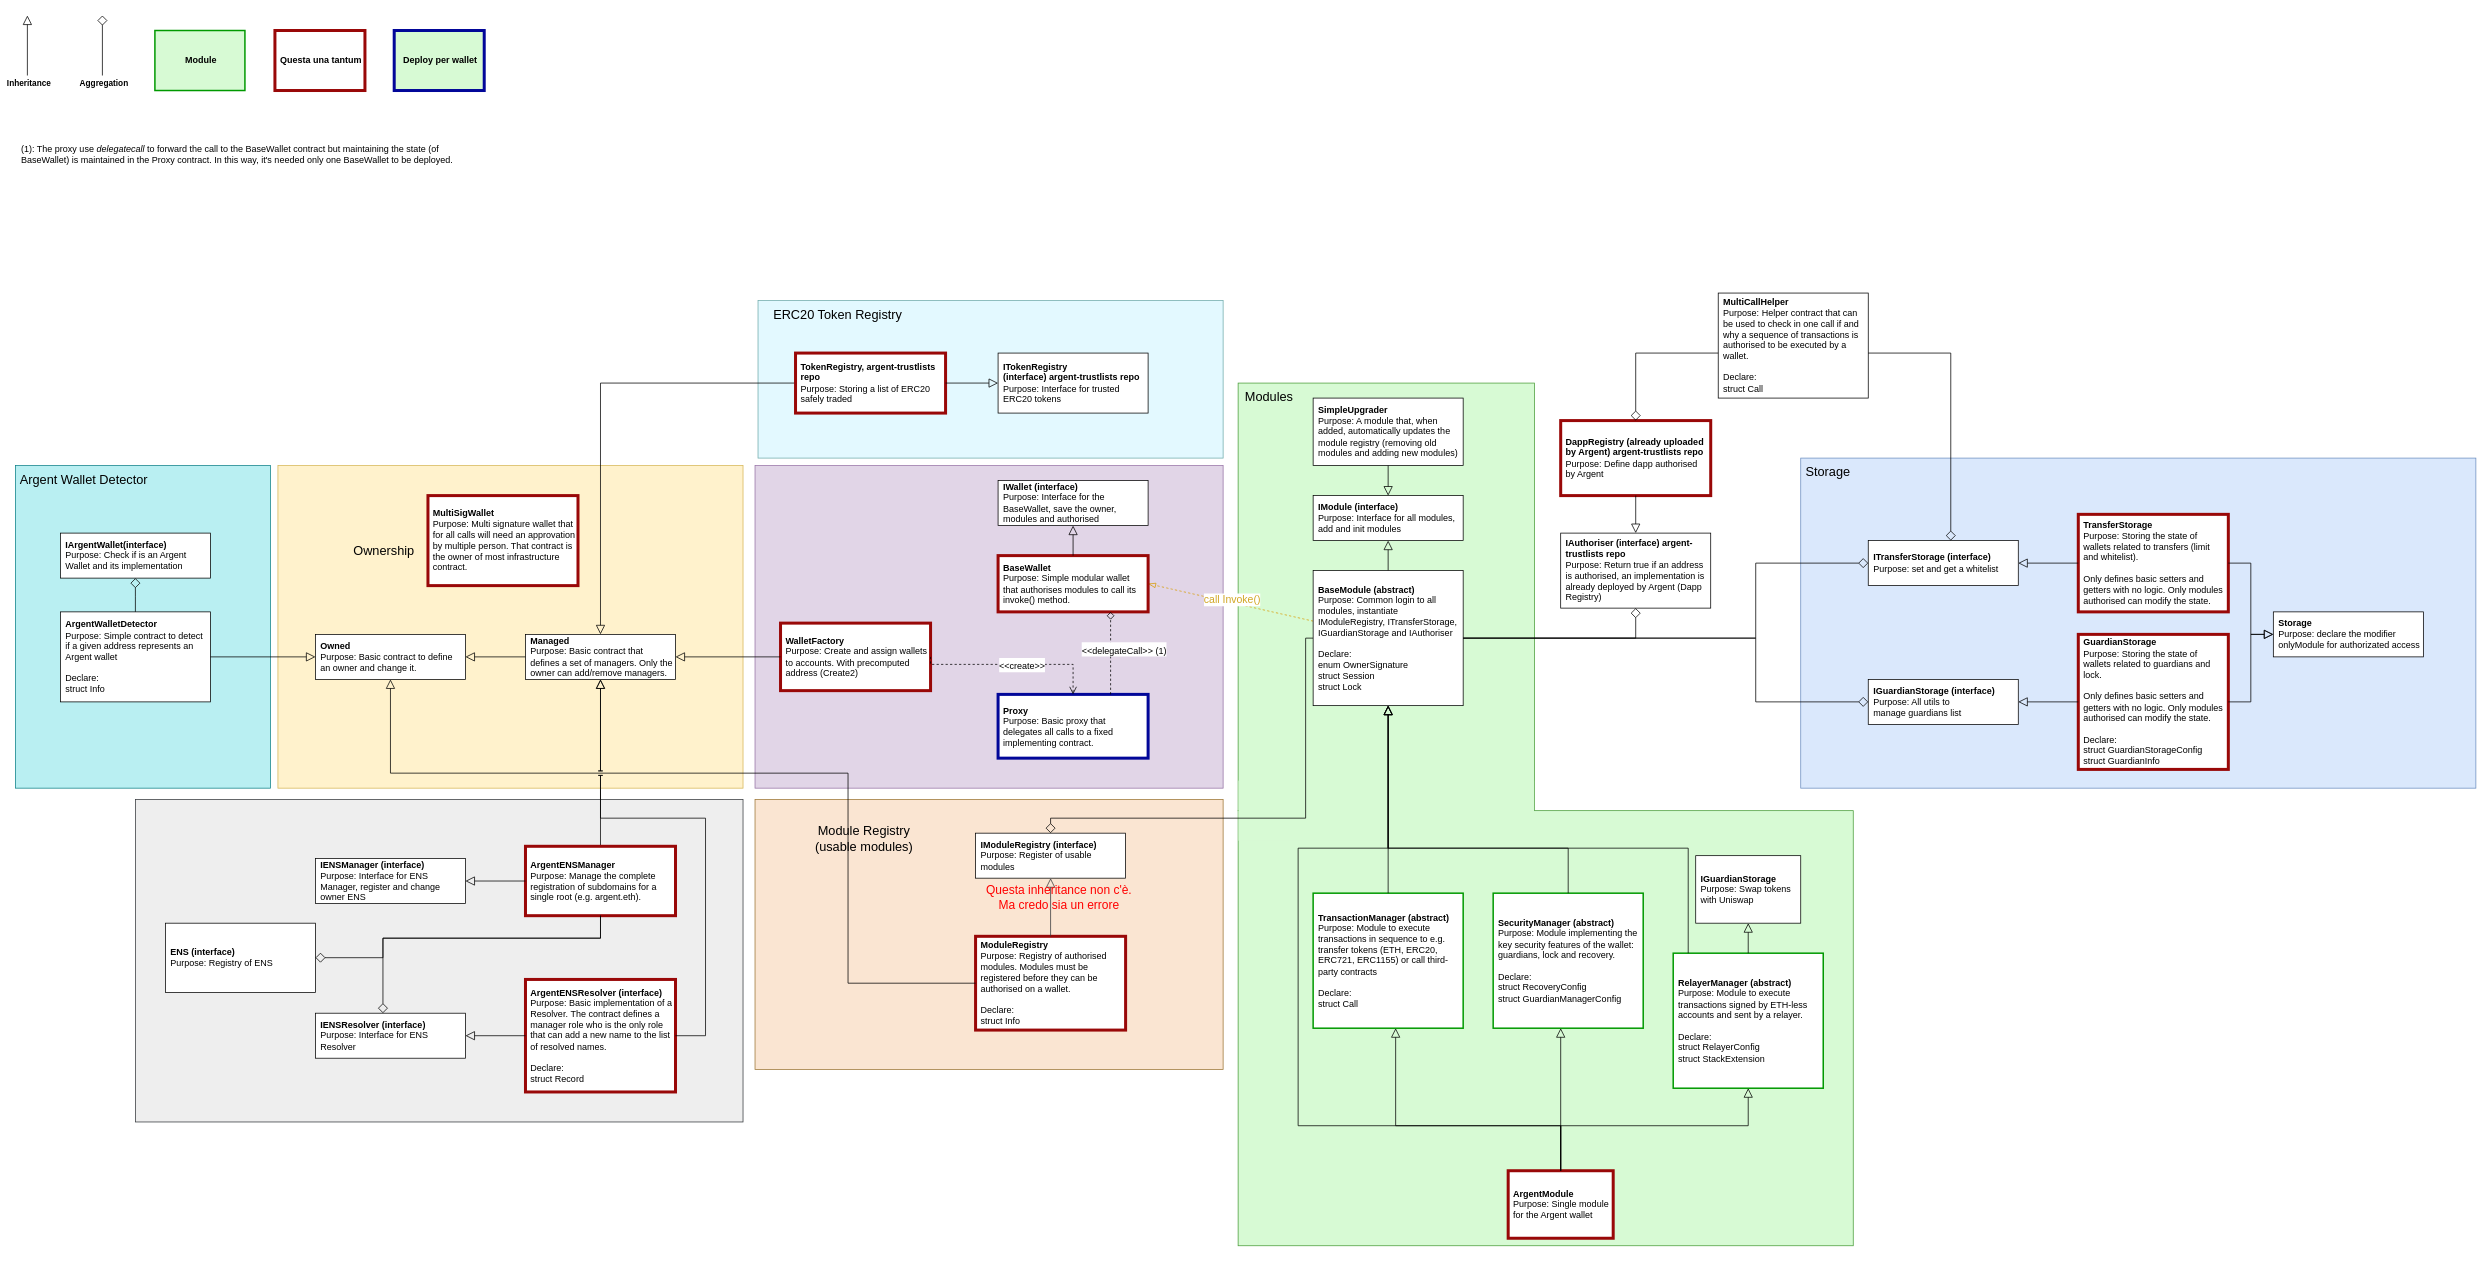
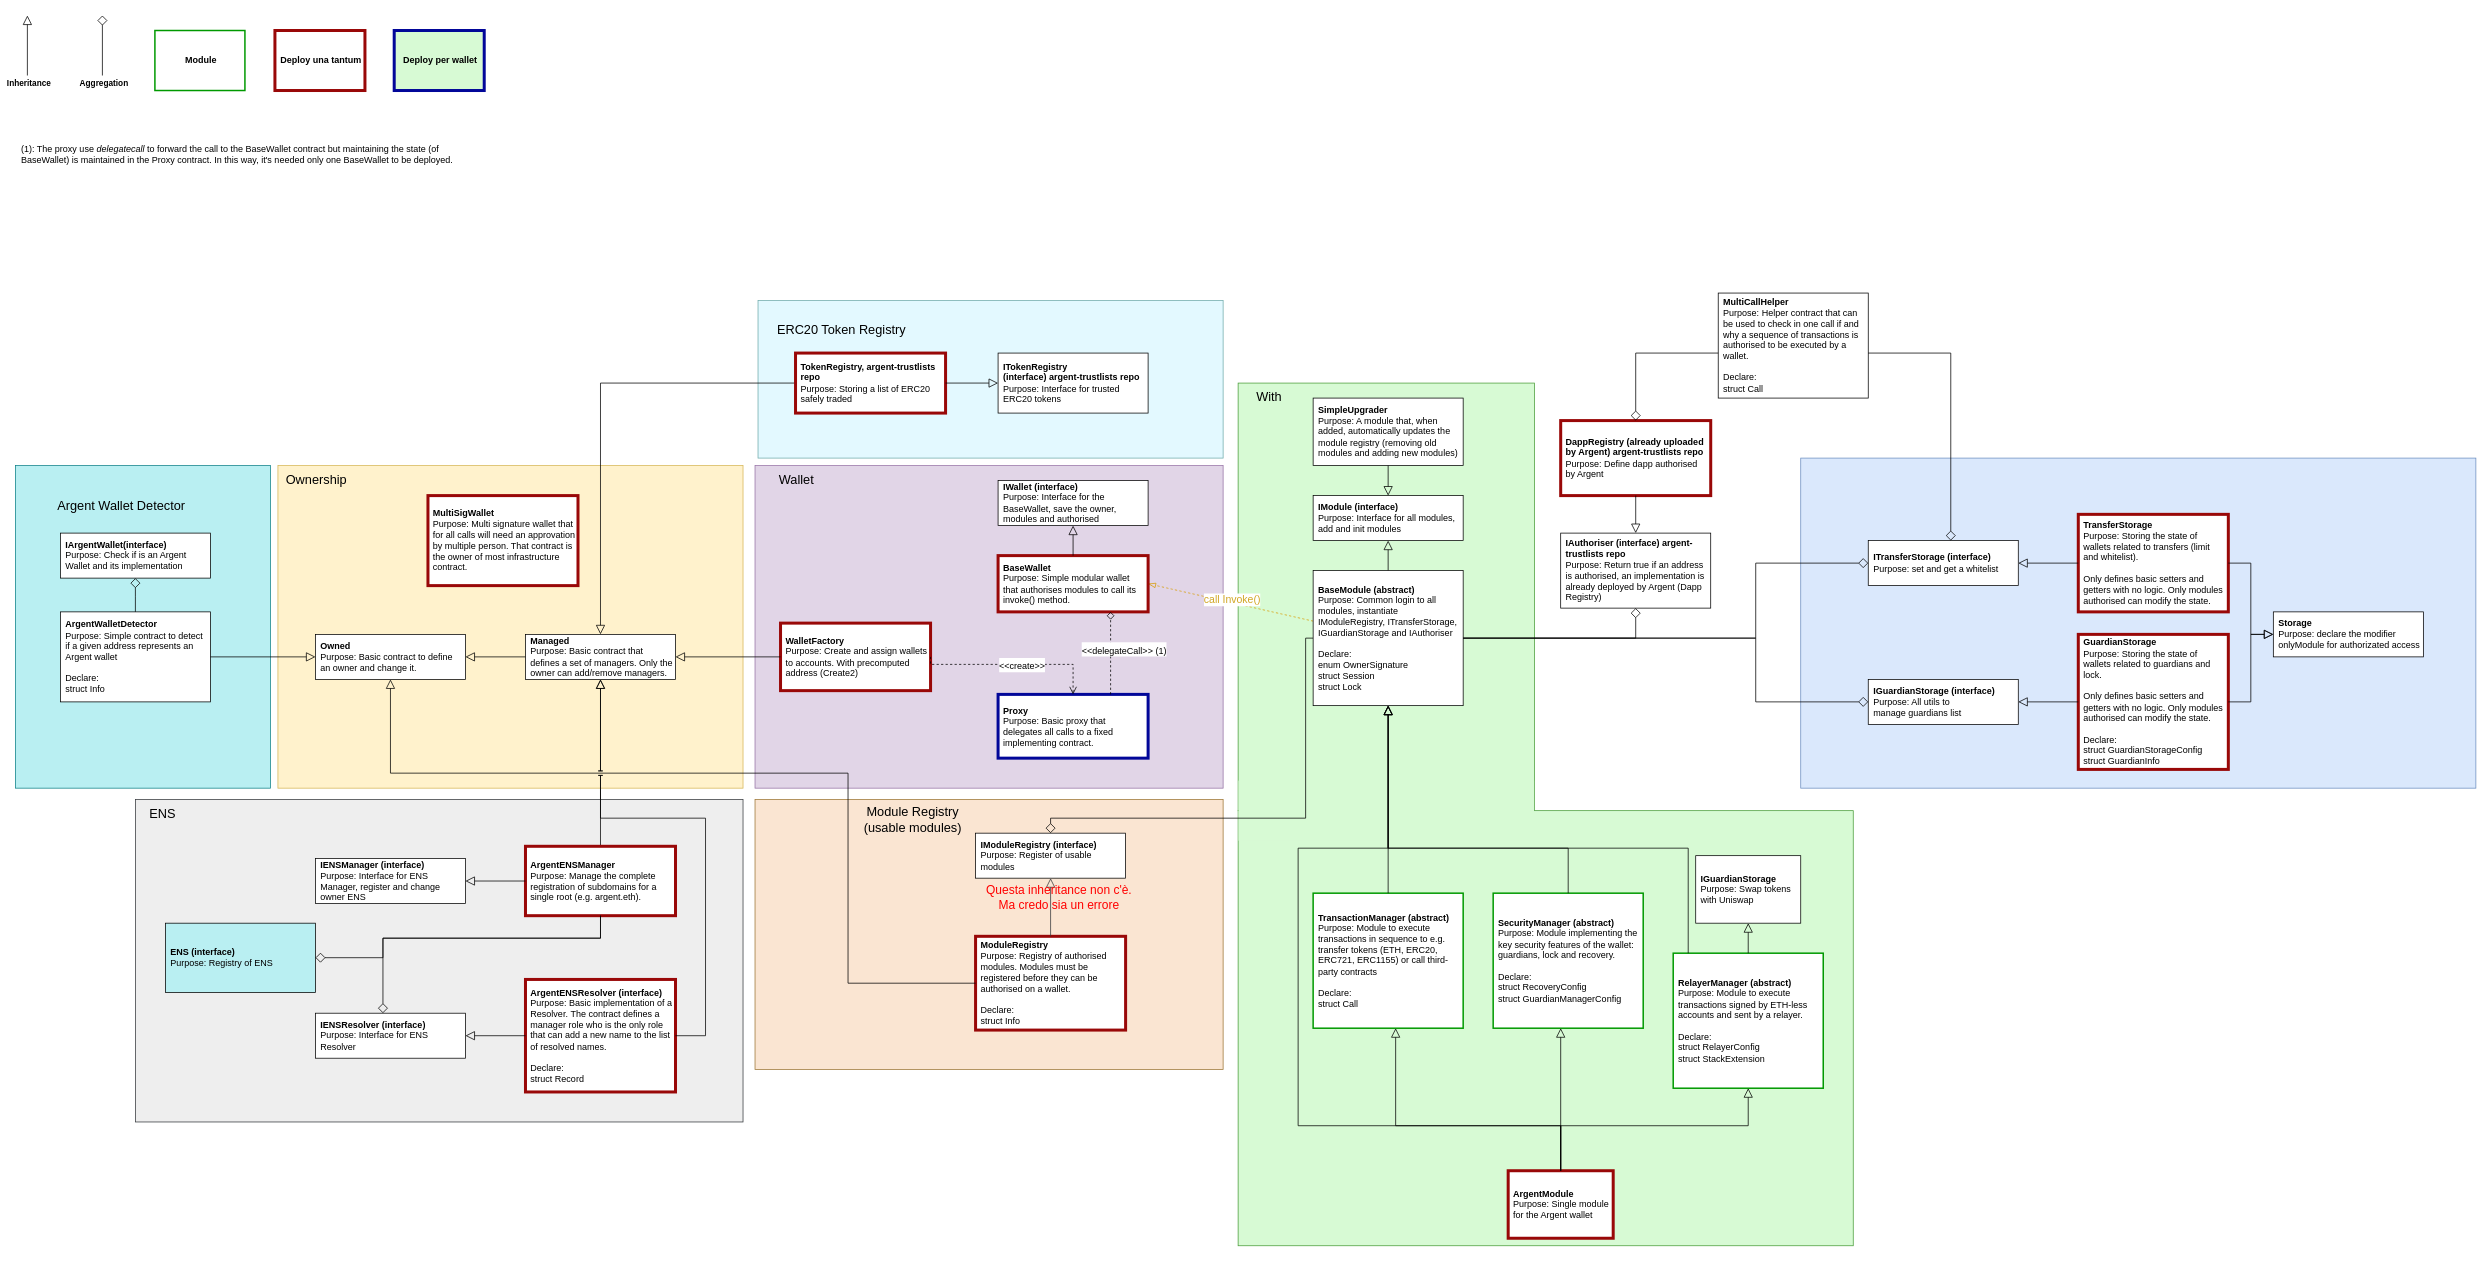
(200, 60) -> (200, 60)
(321, 60) -> (321, 60)
(837, 315) -> (840, 330)
(1269, 398) -> (1269, 398)
(1827, 473) -> none
(83, 480) -> (120, 507)
none -> (795, 480)
(383, 552) -> (315, 480)
none -> (162, 814)
(863, 839) -> (912, 820)
(240, 958) -> (240, 958)
